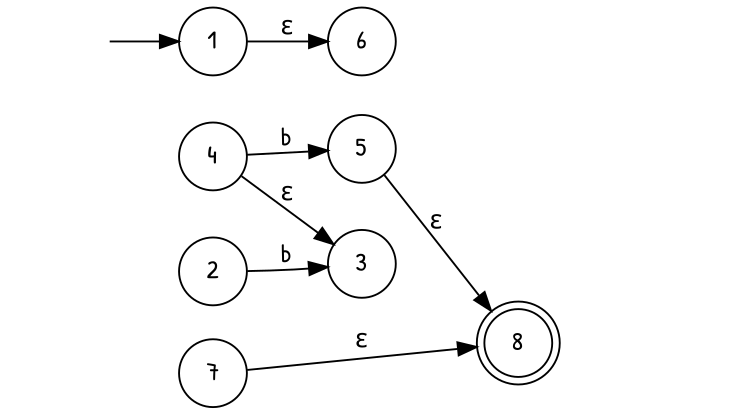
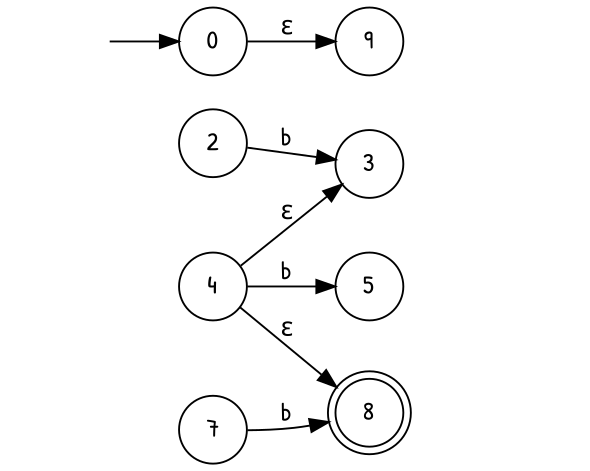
(213, 41) -> (213, 41)
(362, 41) -> (369, 41)
(432, 235) -> (281, 341)
(362, 340) -> (287, 414)
